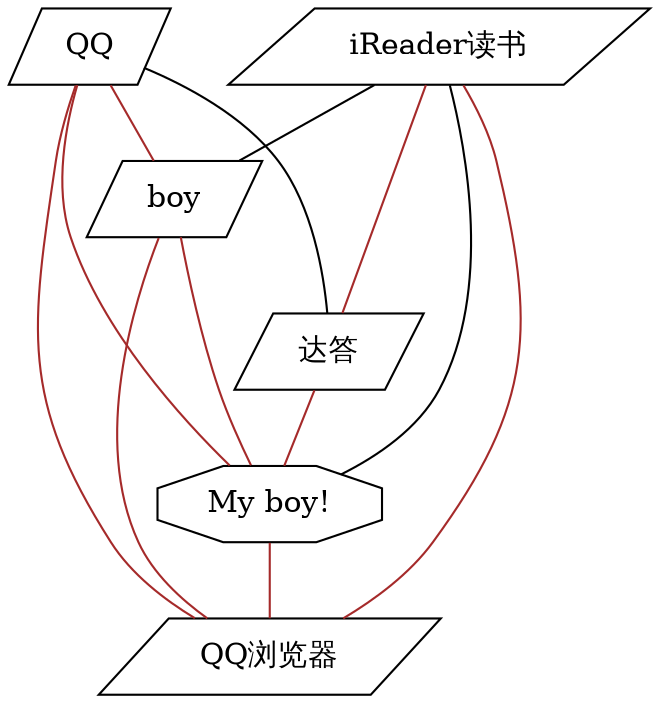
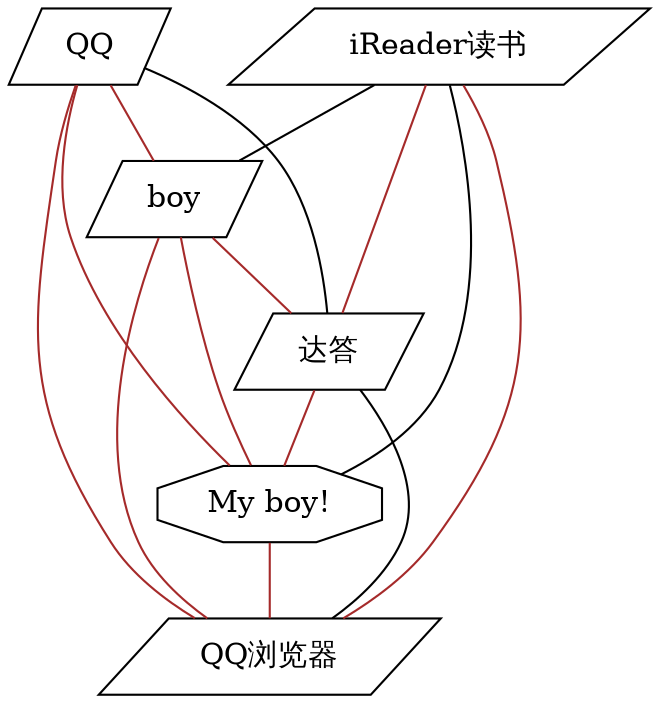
none -> (252, 276)
none -> (408, 512)
